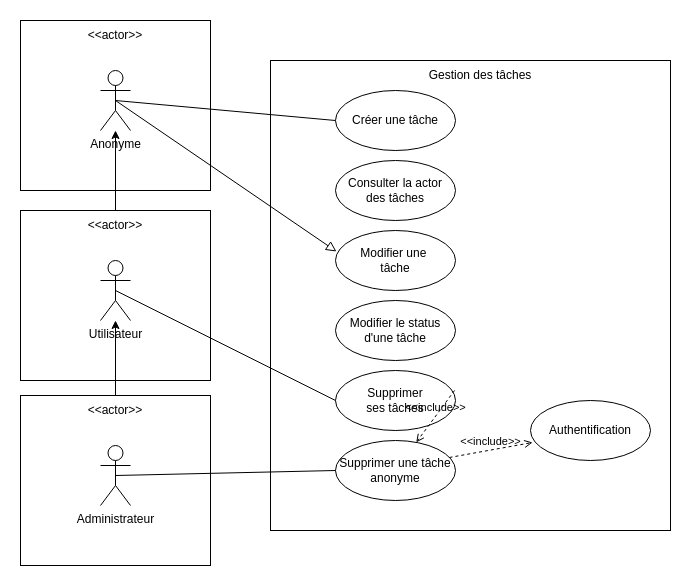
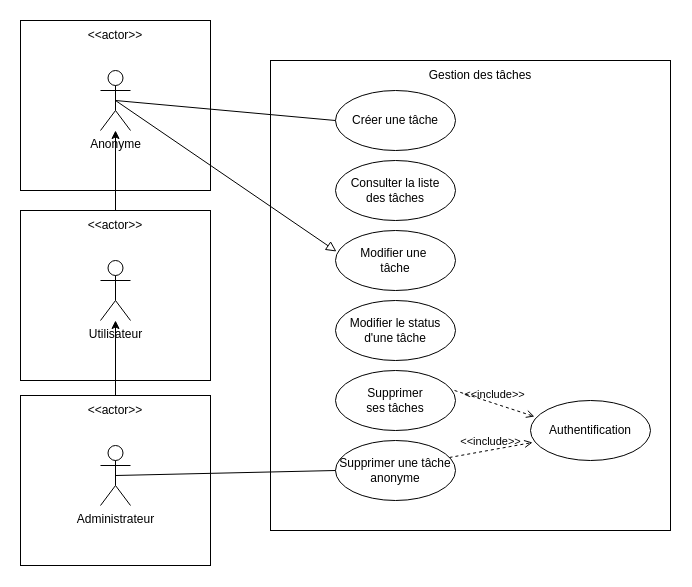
(396, 191) -> (396, 191)
(226, 346) -> none
(436, 416) -> (493, 403)
